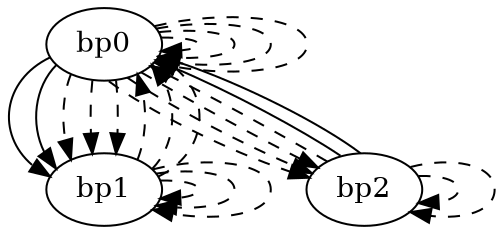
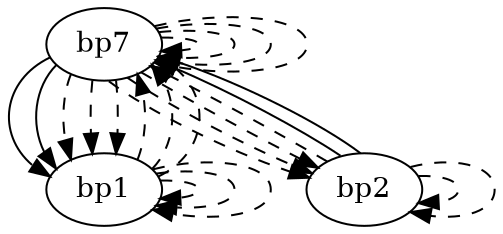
(104, 44) -> (104, 44)
